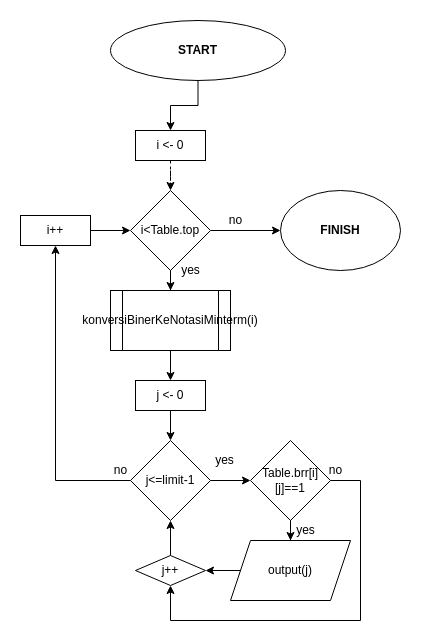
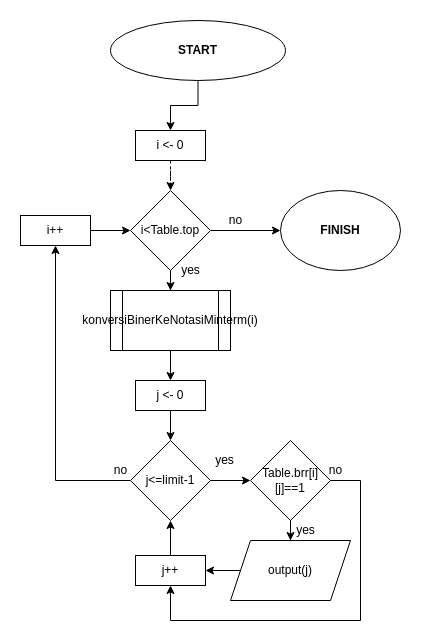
(171, 571) -> (171, 571)
